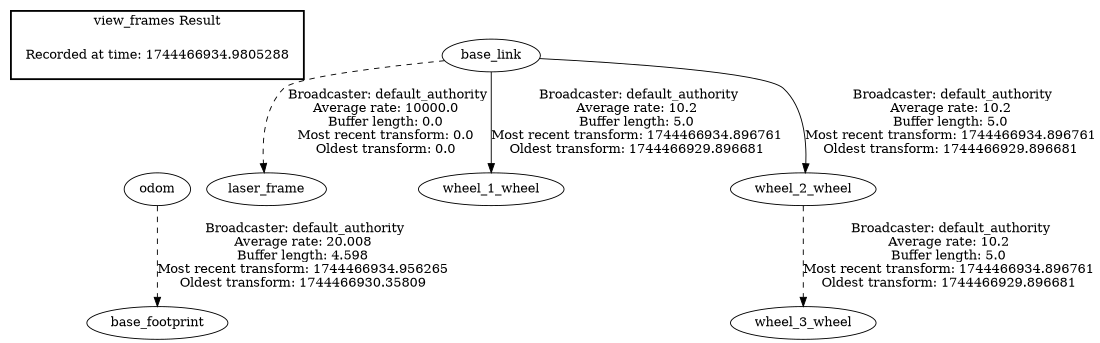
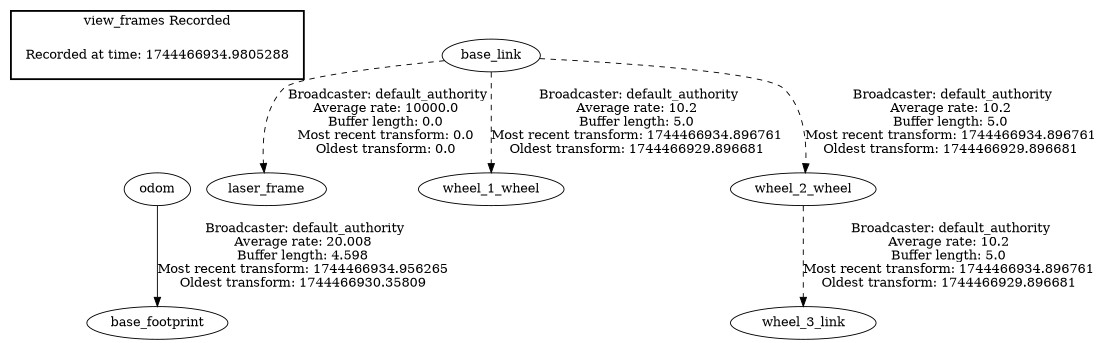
(157, 21) -> (157, 21)
(703, 71) -> (703, 71)
(491, 118) -> (491, 118)
(157, 252) -> (157, 252)
(803, 323) -> (803, 323)
